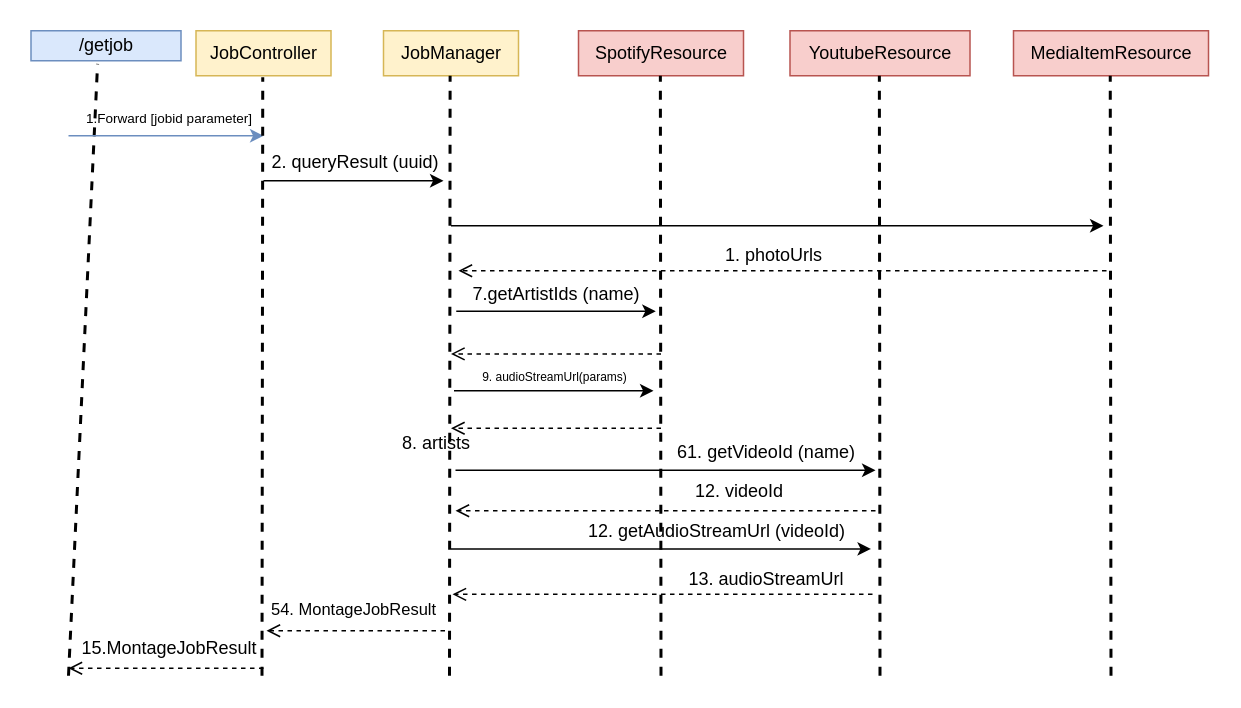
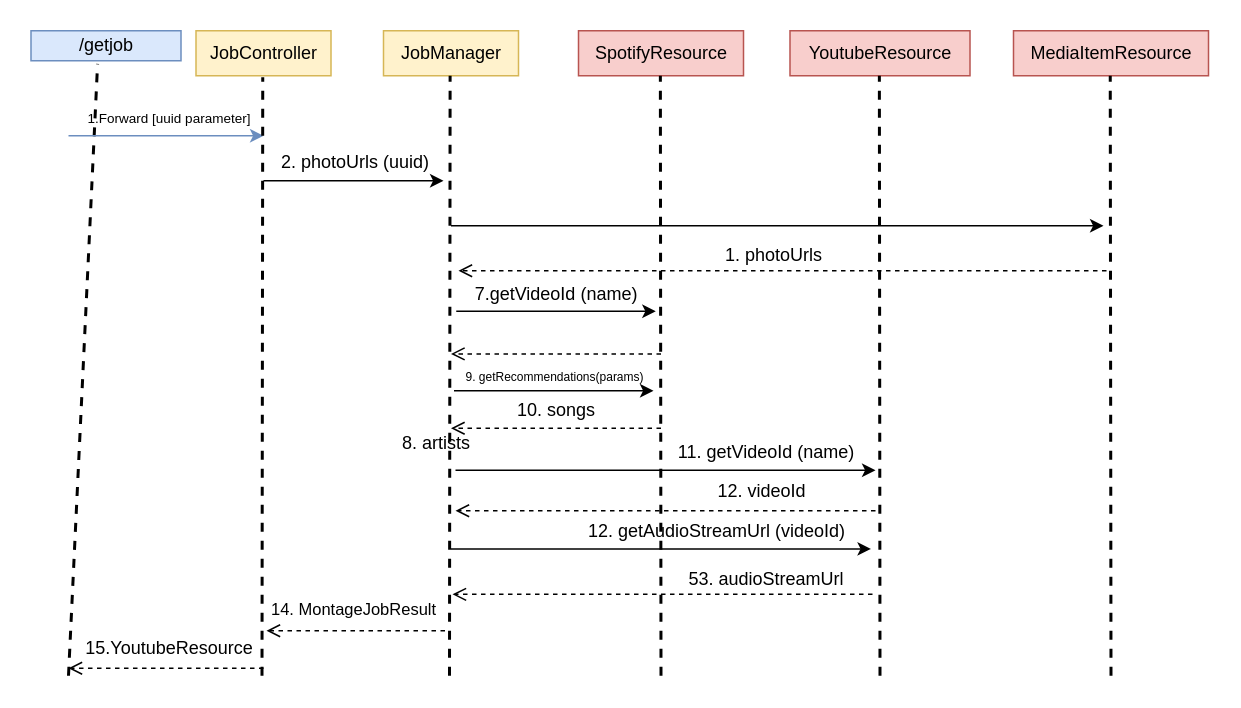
(170, 118) -> (170, 118)
(356, 163) -> (356, 163)
(557, 295) -> (557, 295)
(555, 376) -> (555, 376)
none -> (556, 410)
(767, 452) -> (767, 452)
(739, 491) -> (761, 491)
(767, 580) -> (767, 580)
(354, 610) -> (354, 610)
(170, 649) -> (170, 649)
